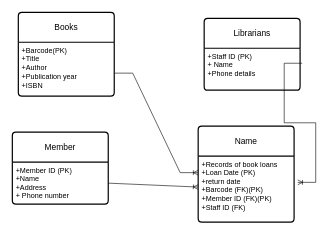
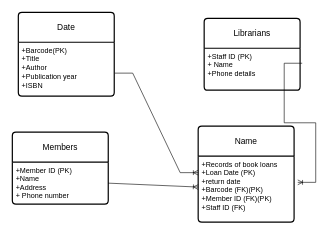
(66, 27) -> (66, 27)
(60, 147) -> (60, 147)
